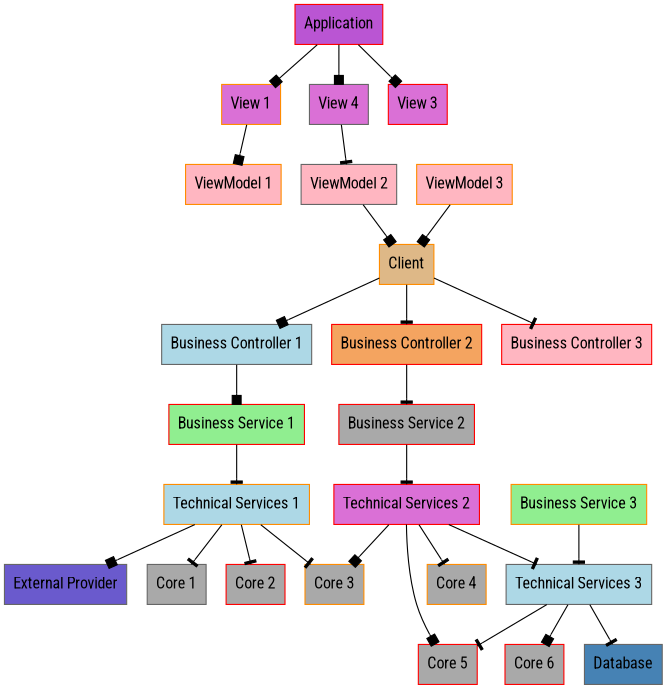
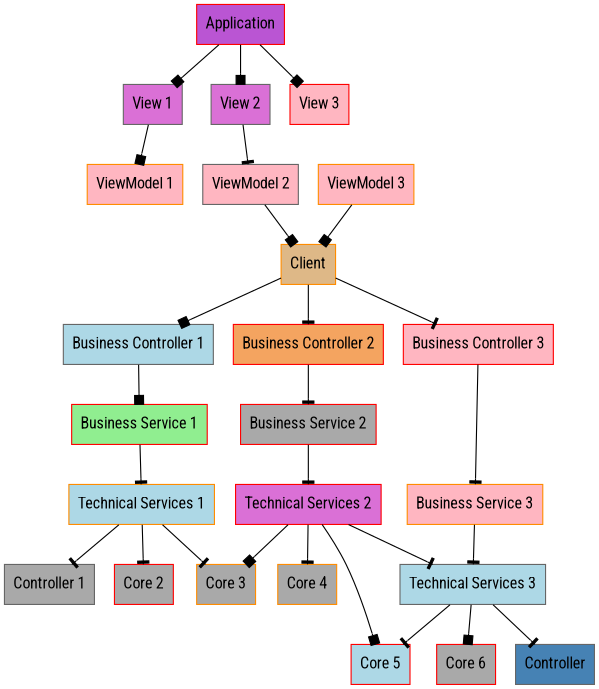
(251, 104) -> (153, 104)
(339, 104) -> (241, 104)
(418, 104) -> (319, 104)
none -> (477, 422)
(579, 504) -> (475, 504)
(66, 584) -> none
(177, 584) -> (49, 584)
(448, 664) -> (381, 664)
(623, 664) -> (555, 664)
